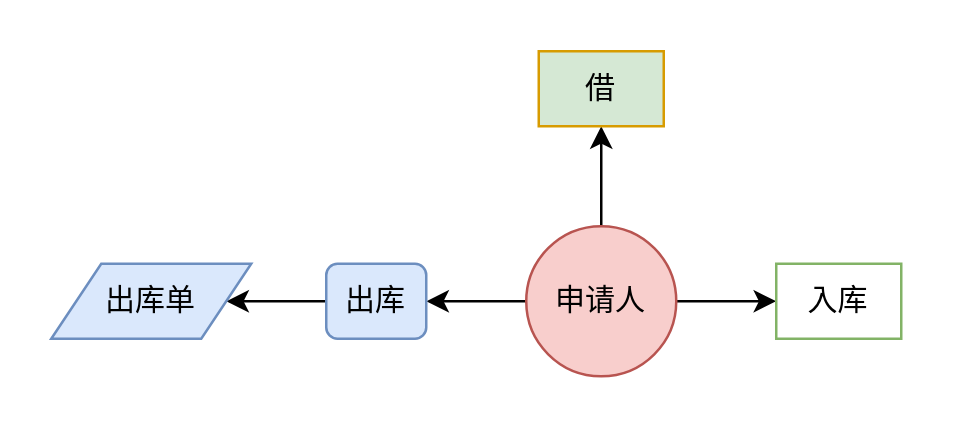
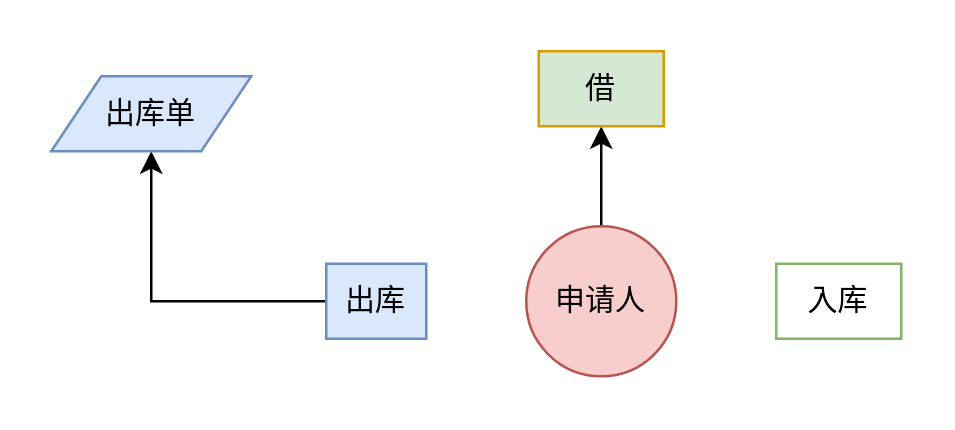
(151, 301) -> (151, 114)
(376, 301) -> (376, 301)
(484, 301) -> none
(718, 301) -> none
